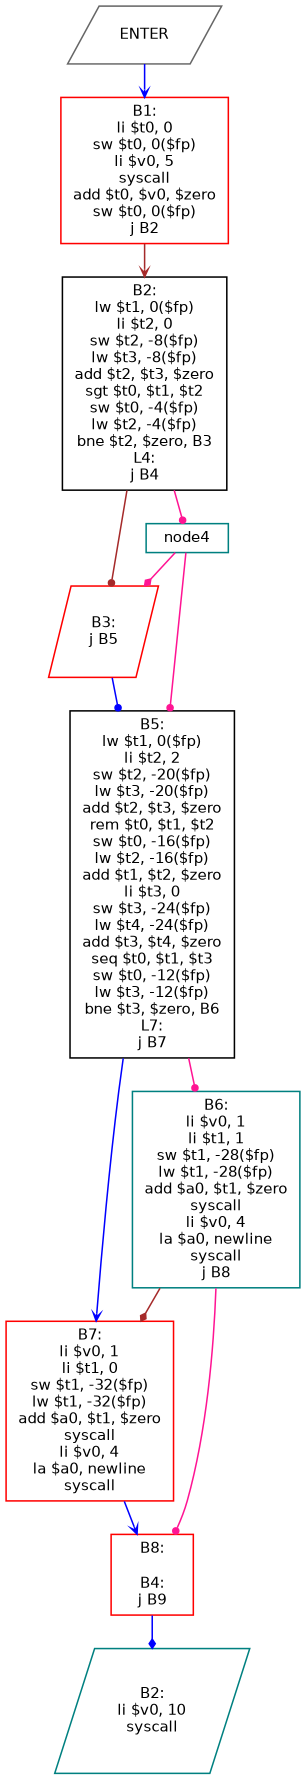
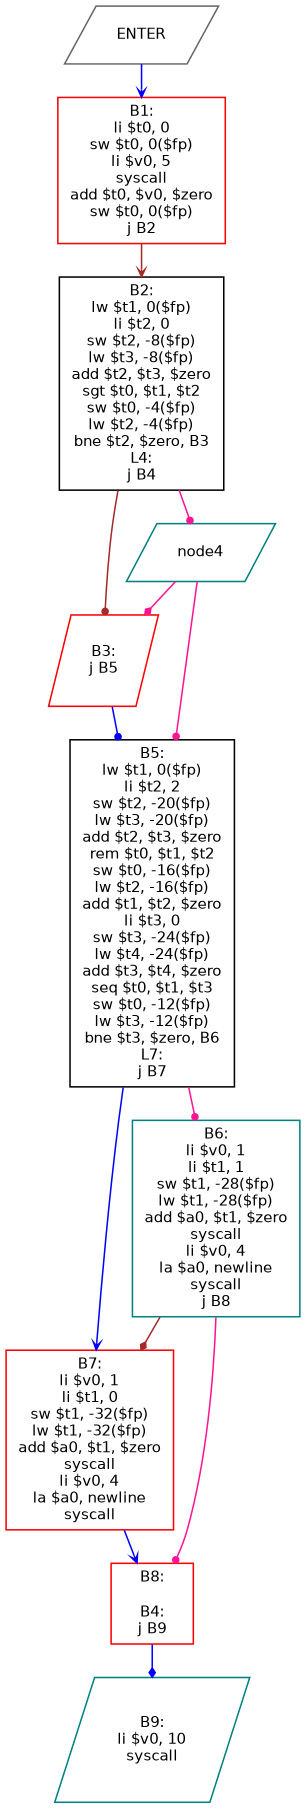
(187, 538) -> (201, 553)
(152, 1711) -> (152, 1740)
